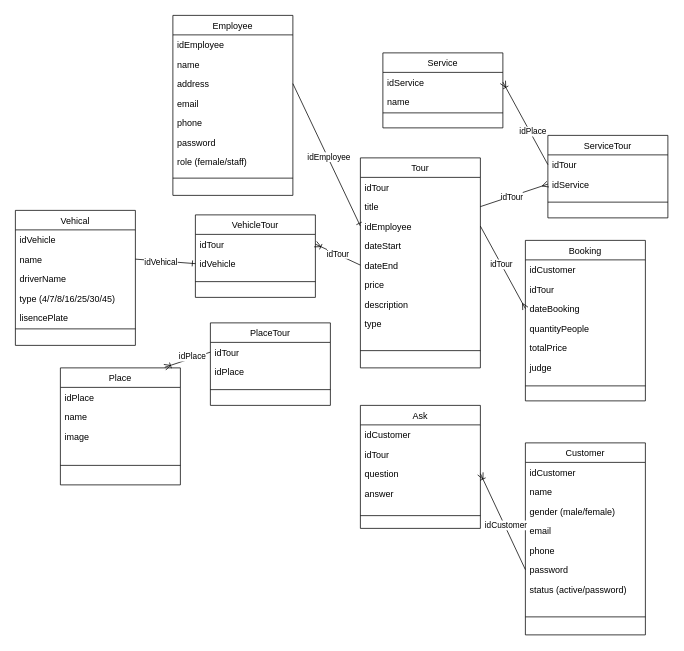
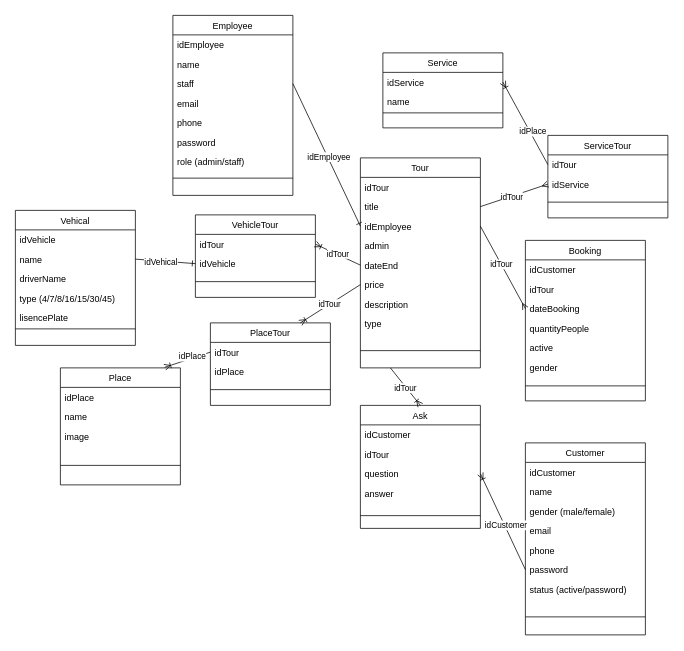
(195, 84) -> (190, 84)
(221, 162) -> (219, 162)
(387, 246) -> (376, 246)
(79, 299) -> (79, 299)
none -> (329, 305)
(552, 348) -> (543, 348)
(542, 368) -> (545, 368)
none -> (405, 387)
